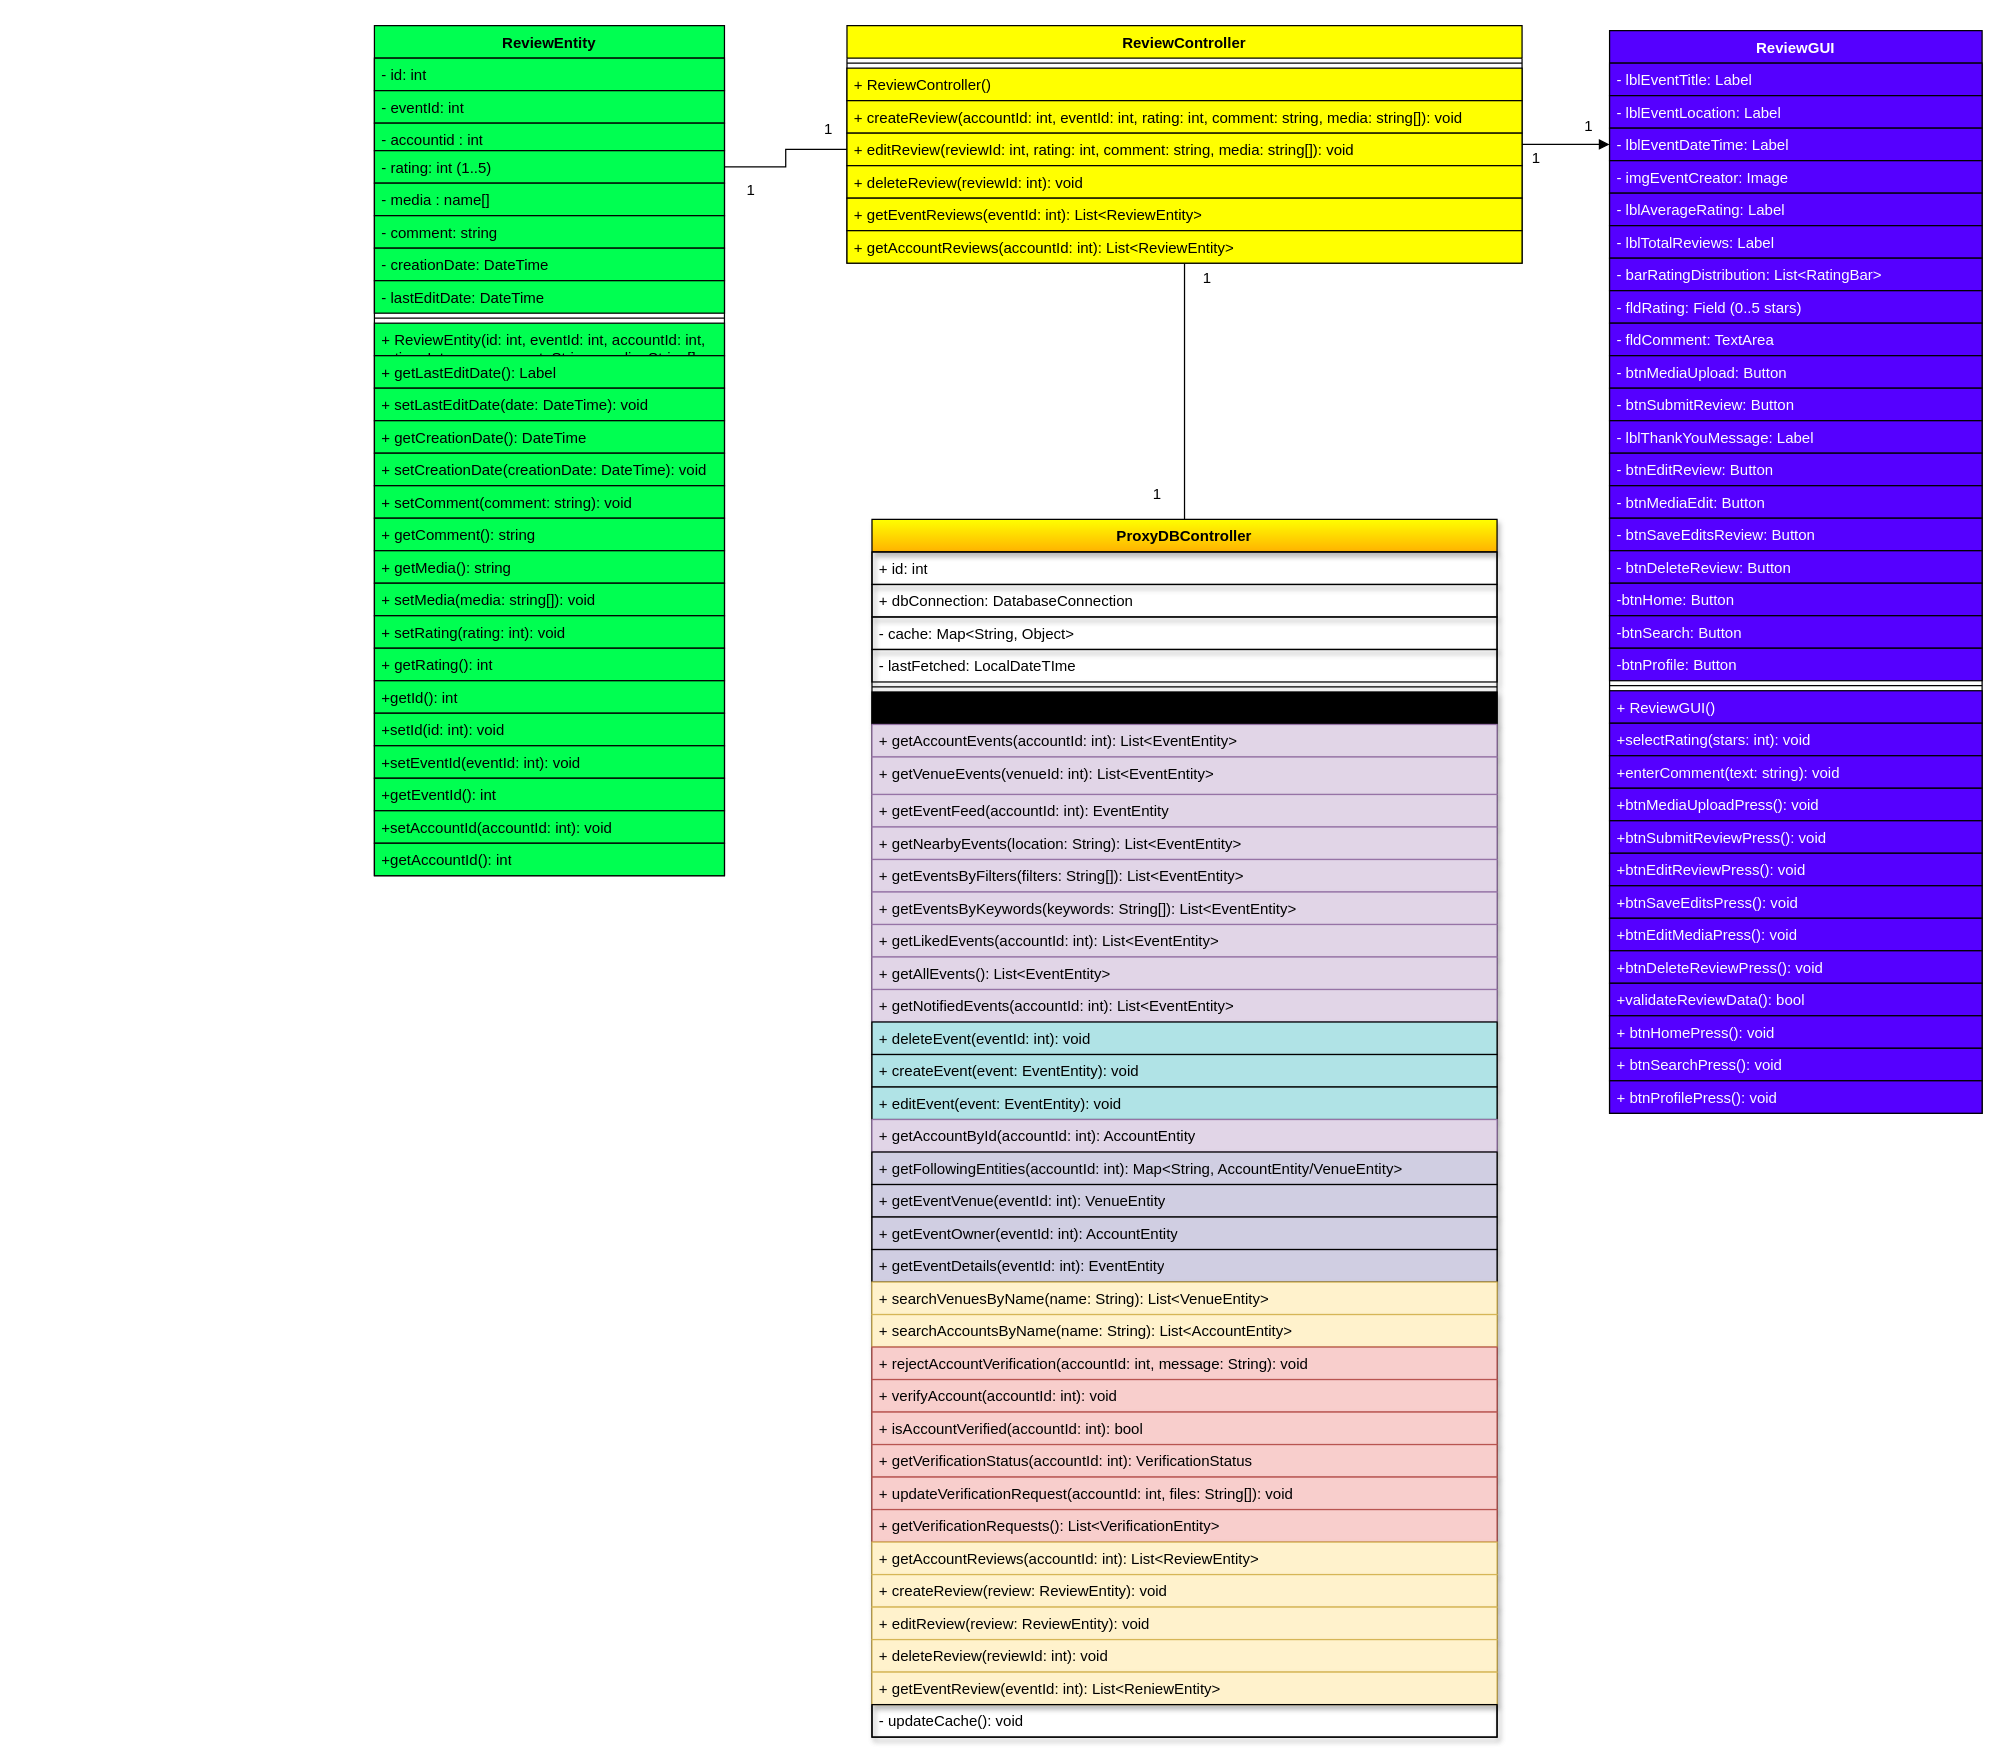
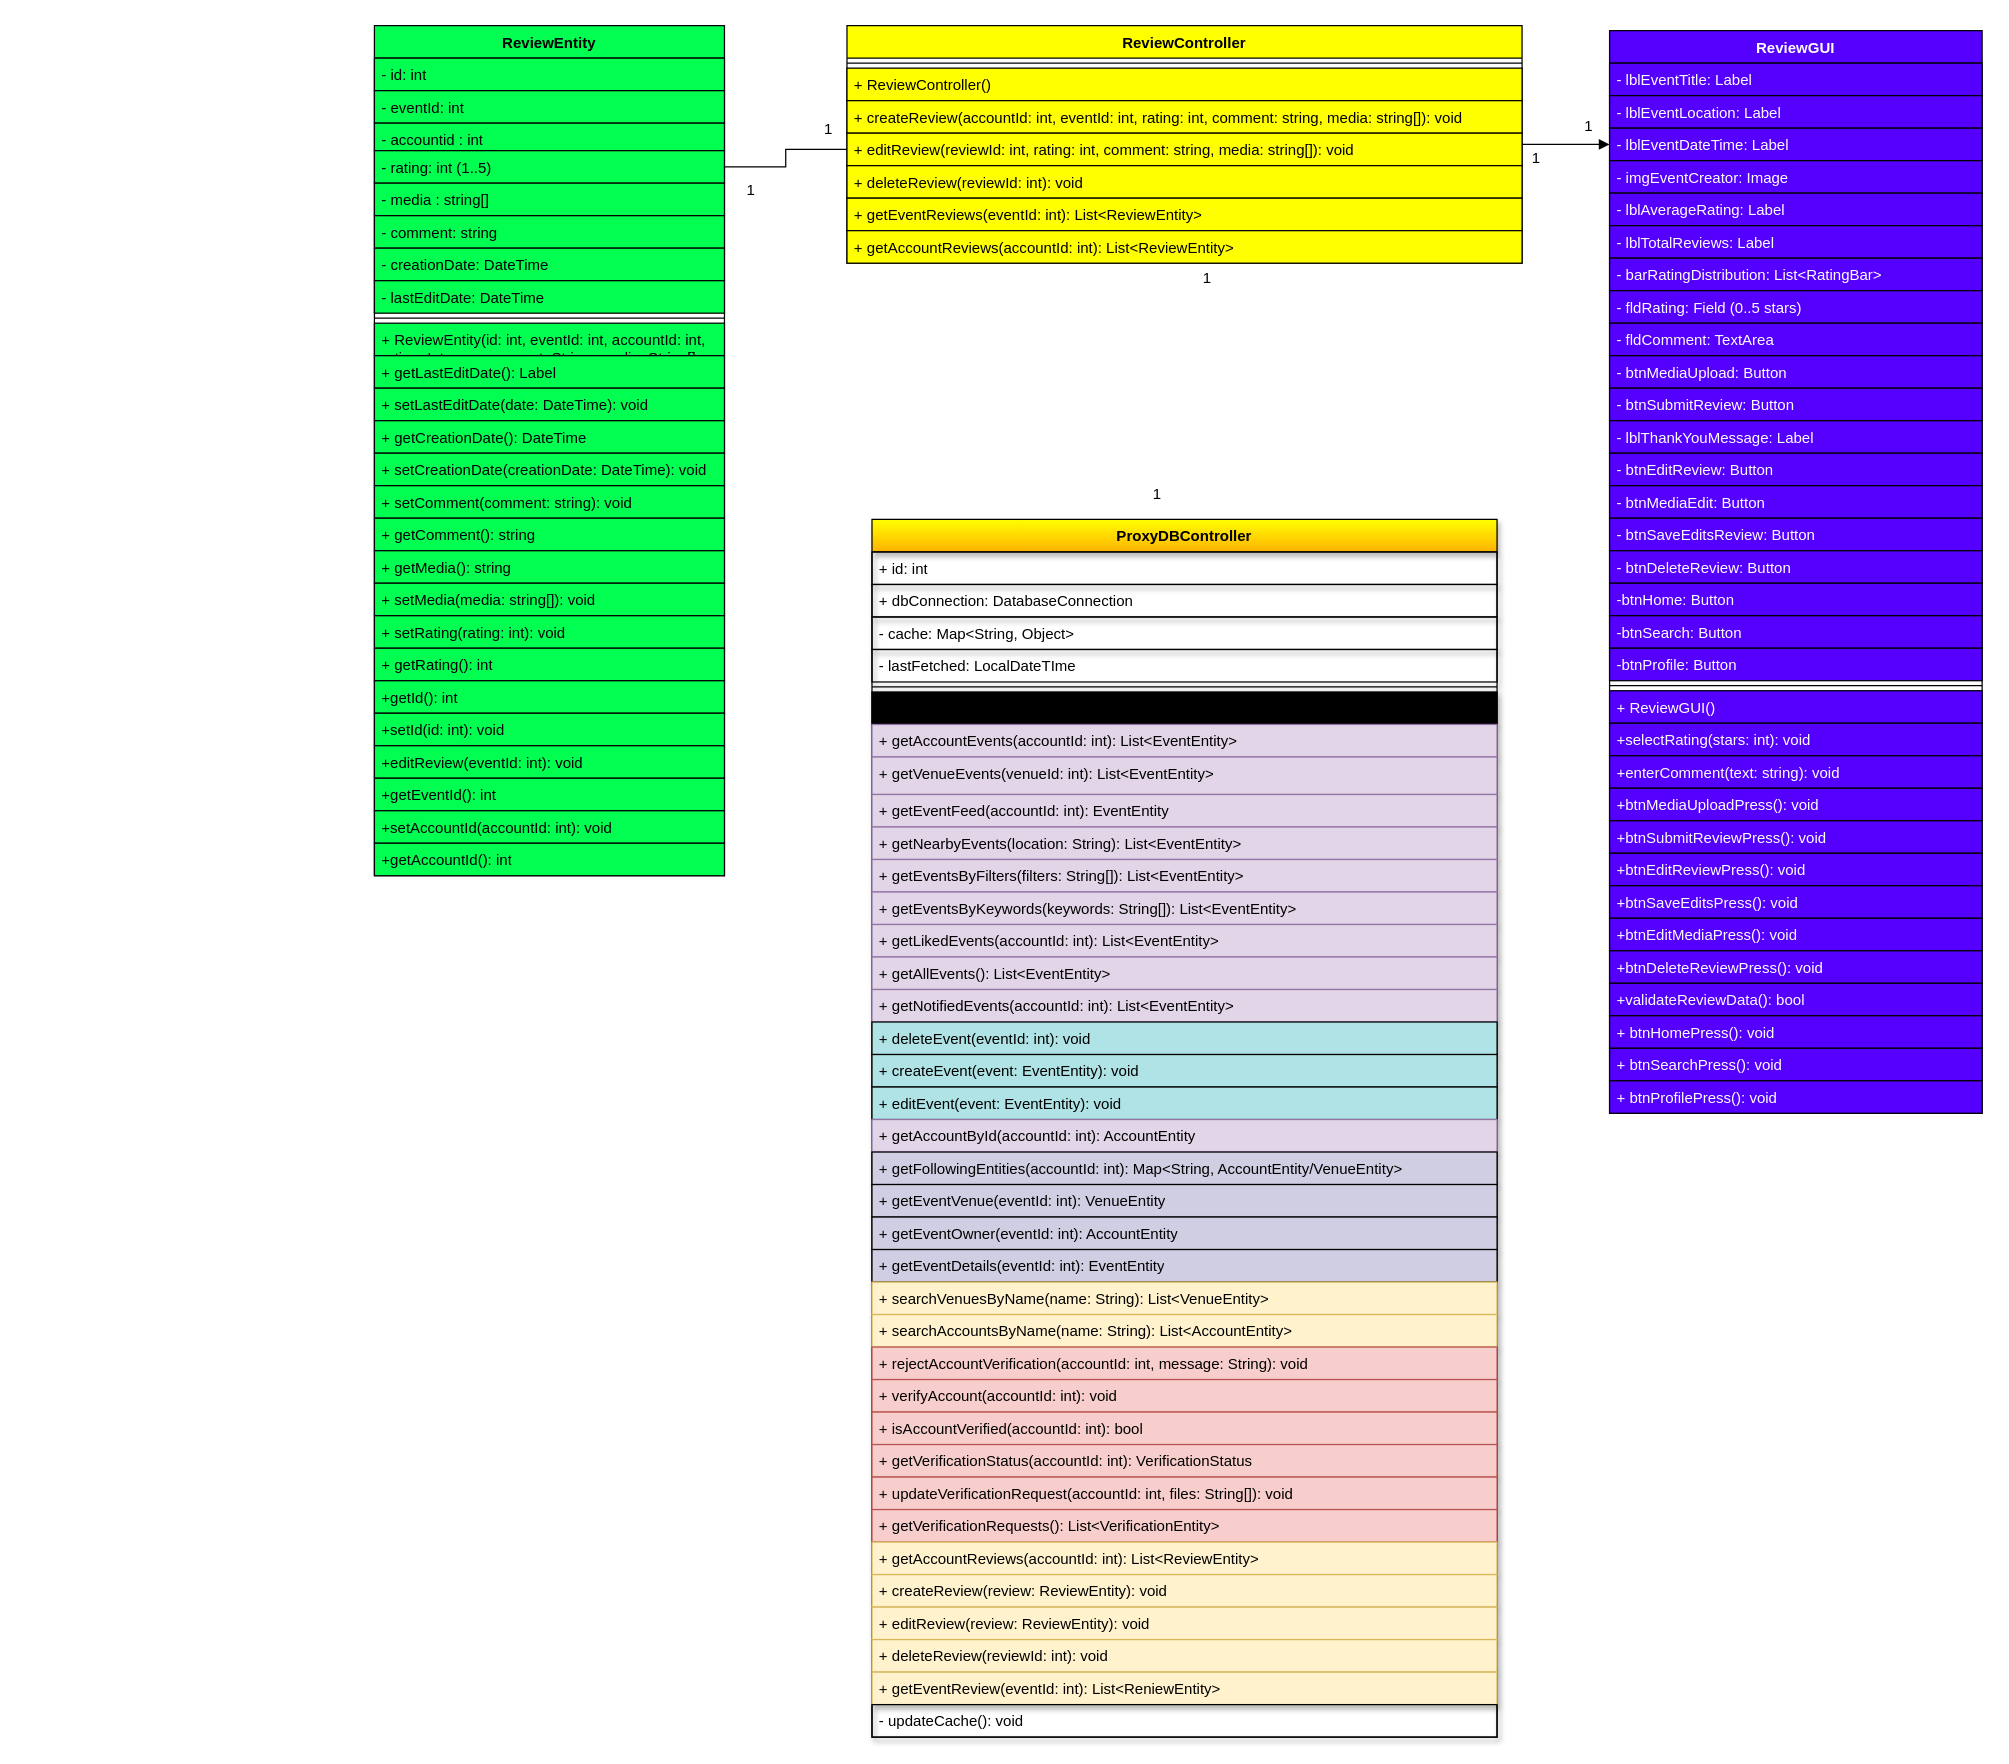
(441, 201) -> (448, 201)
(1184, 392) -> none
(500, 763) -> (496, 763)
